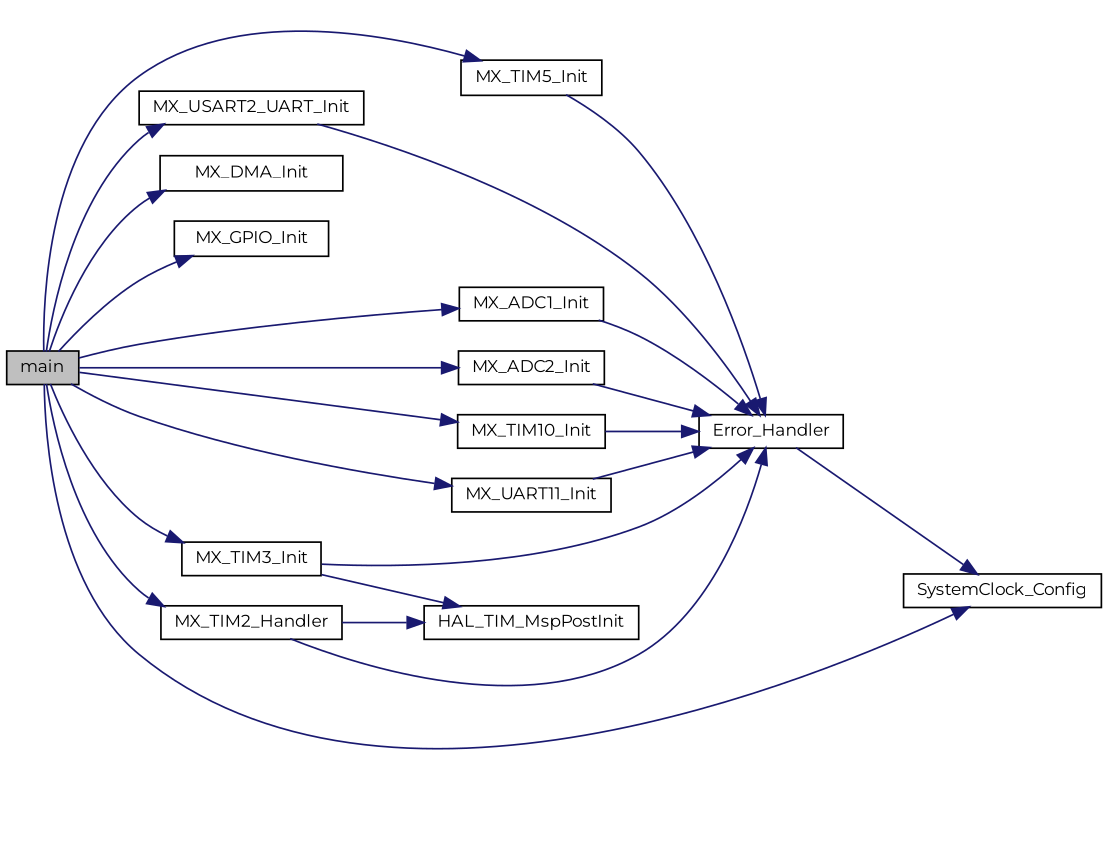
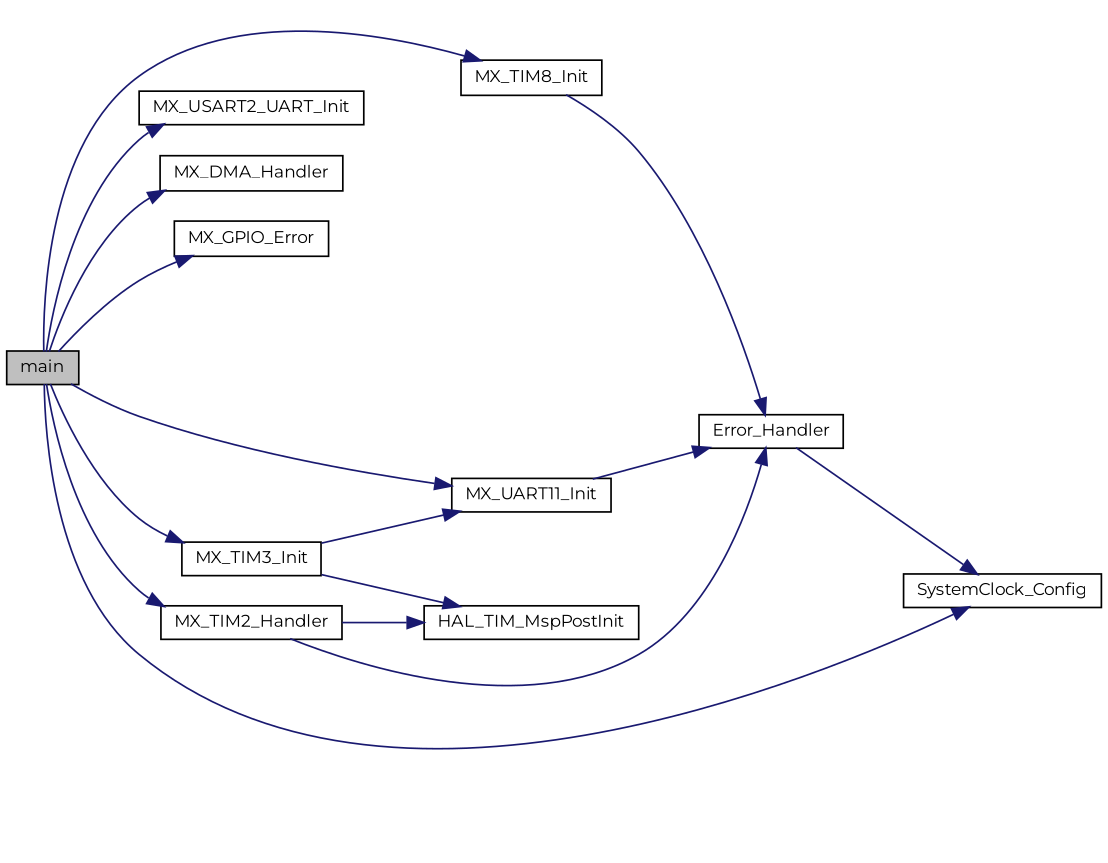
(531, 78) -> (531, 78)
(251, 173) -> (251, 173)
(562, 222) -> none
(251, 239) -> (251, 239)
(531, 304) -> none
(531, 368) -> none
(531, 431) -> none
(543, 552) -> (383, 529)
